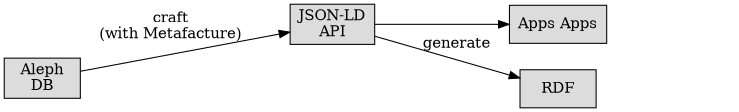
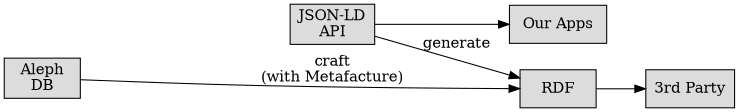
(558, 24) -> (558, 24)
(180, 53) -> (295, 86)
none -> (690, 89)
